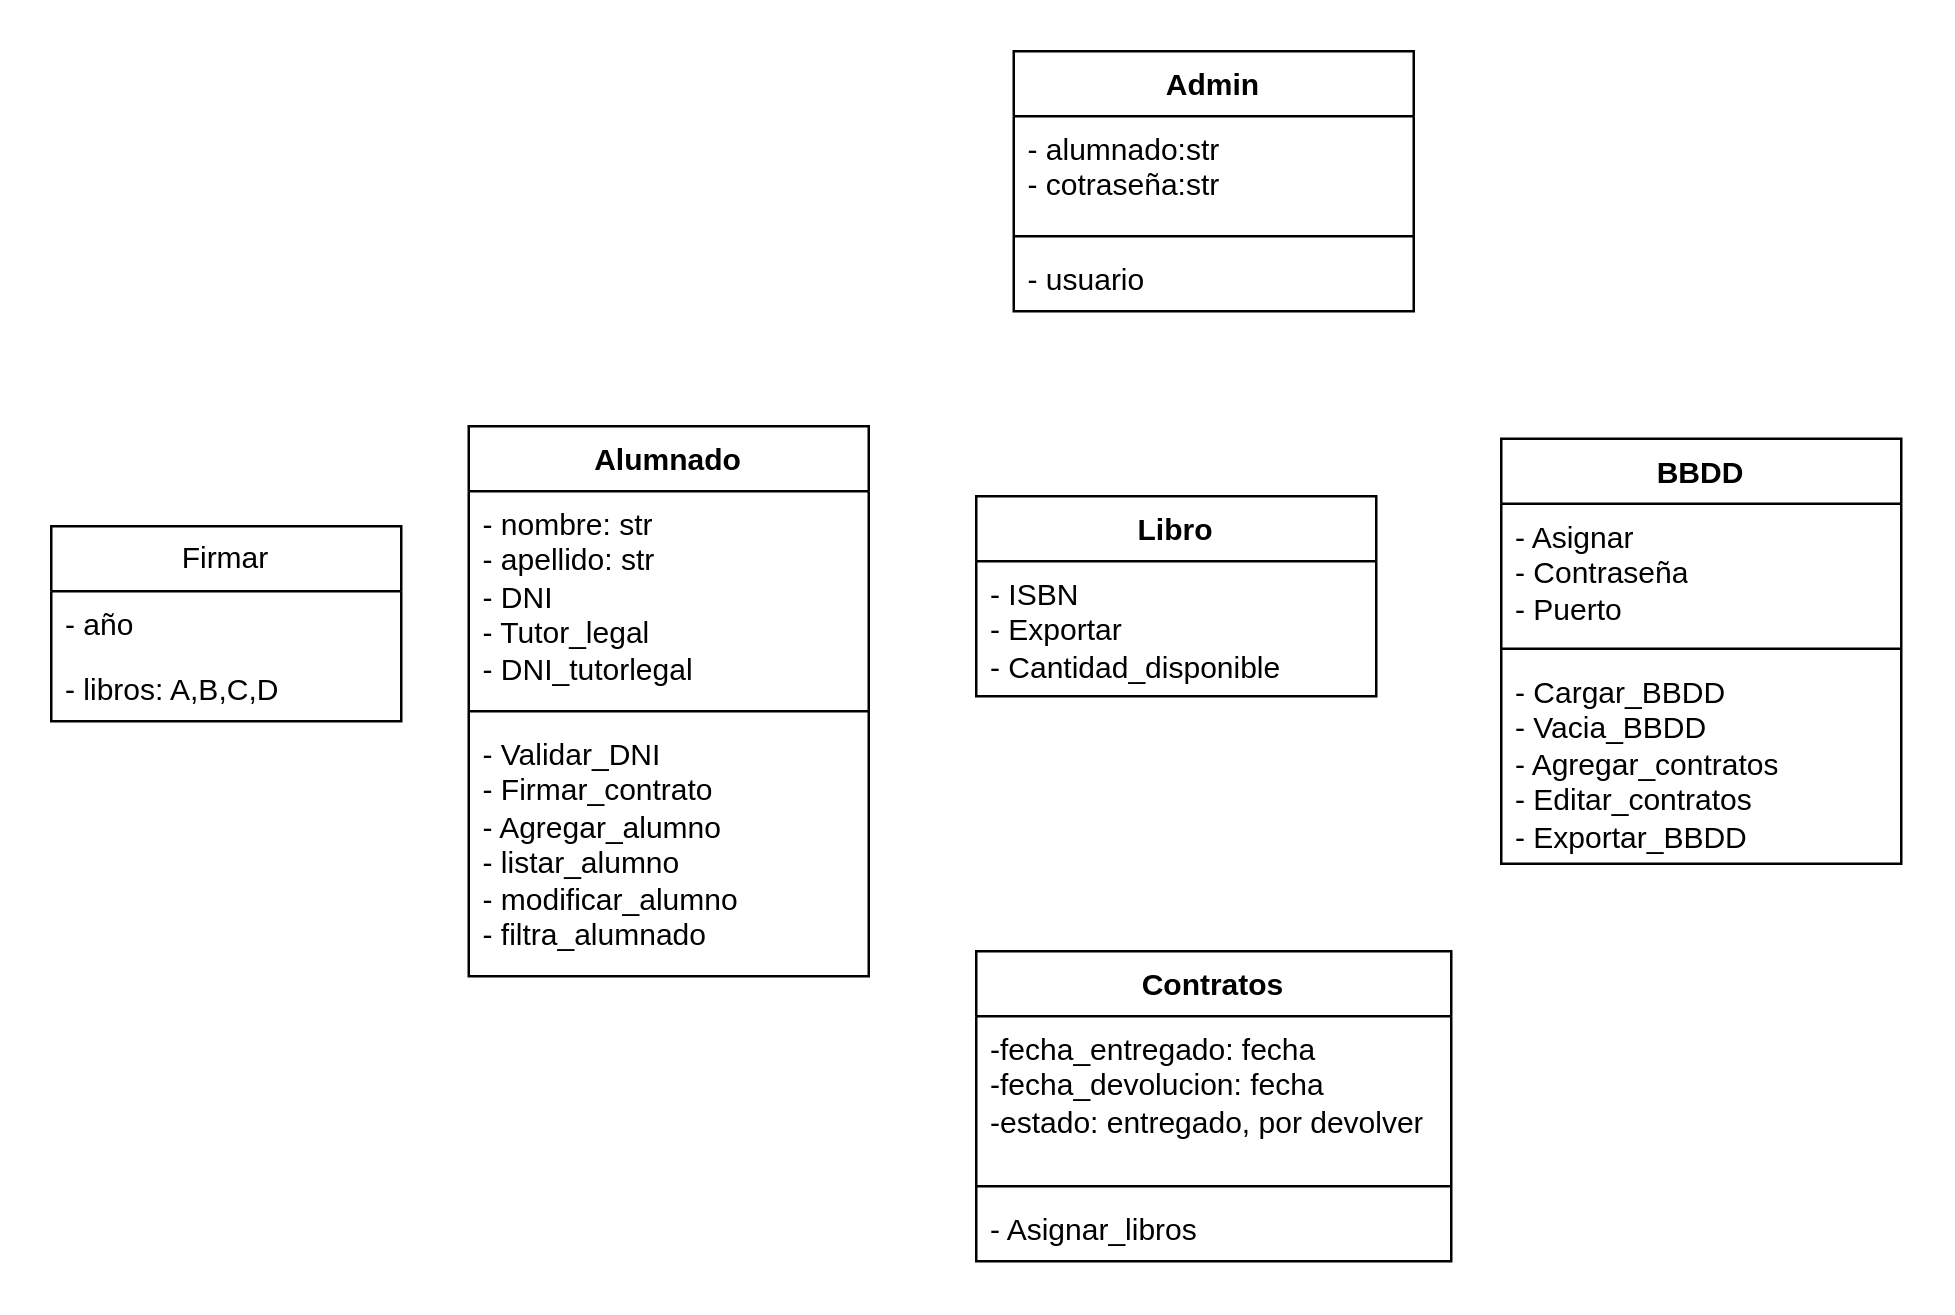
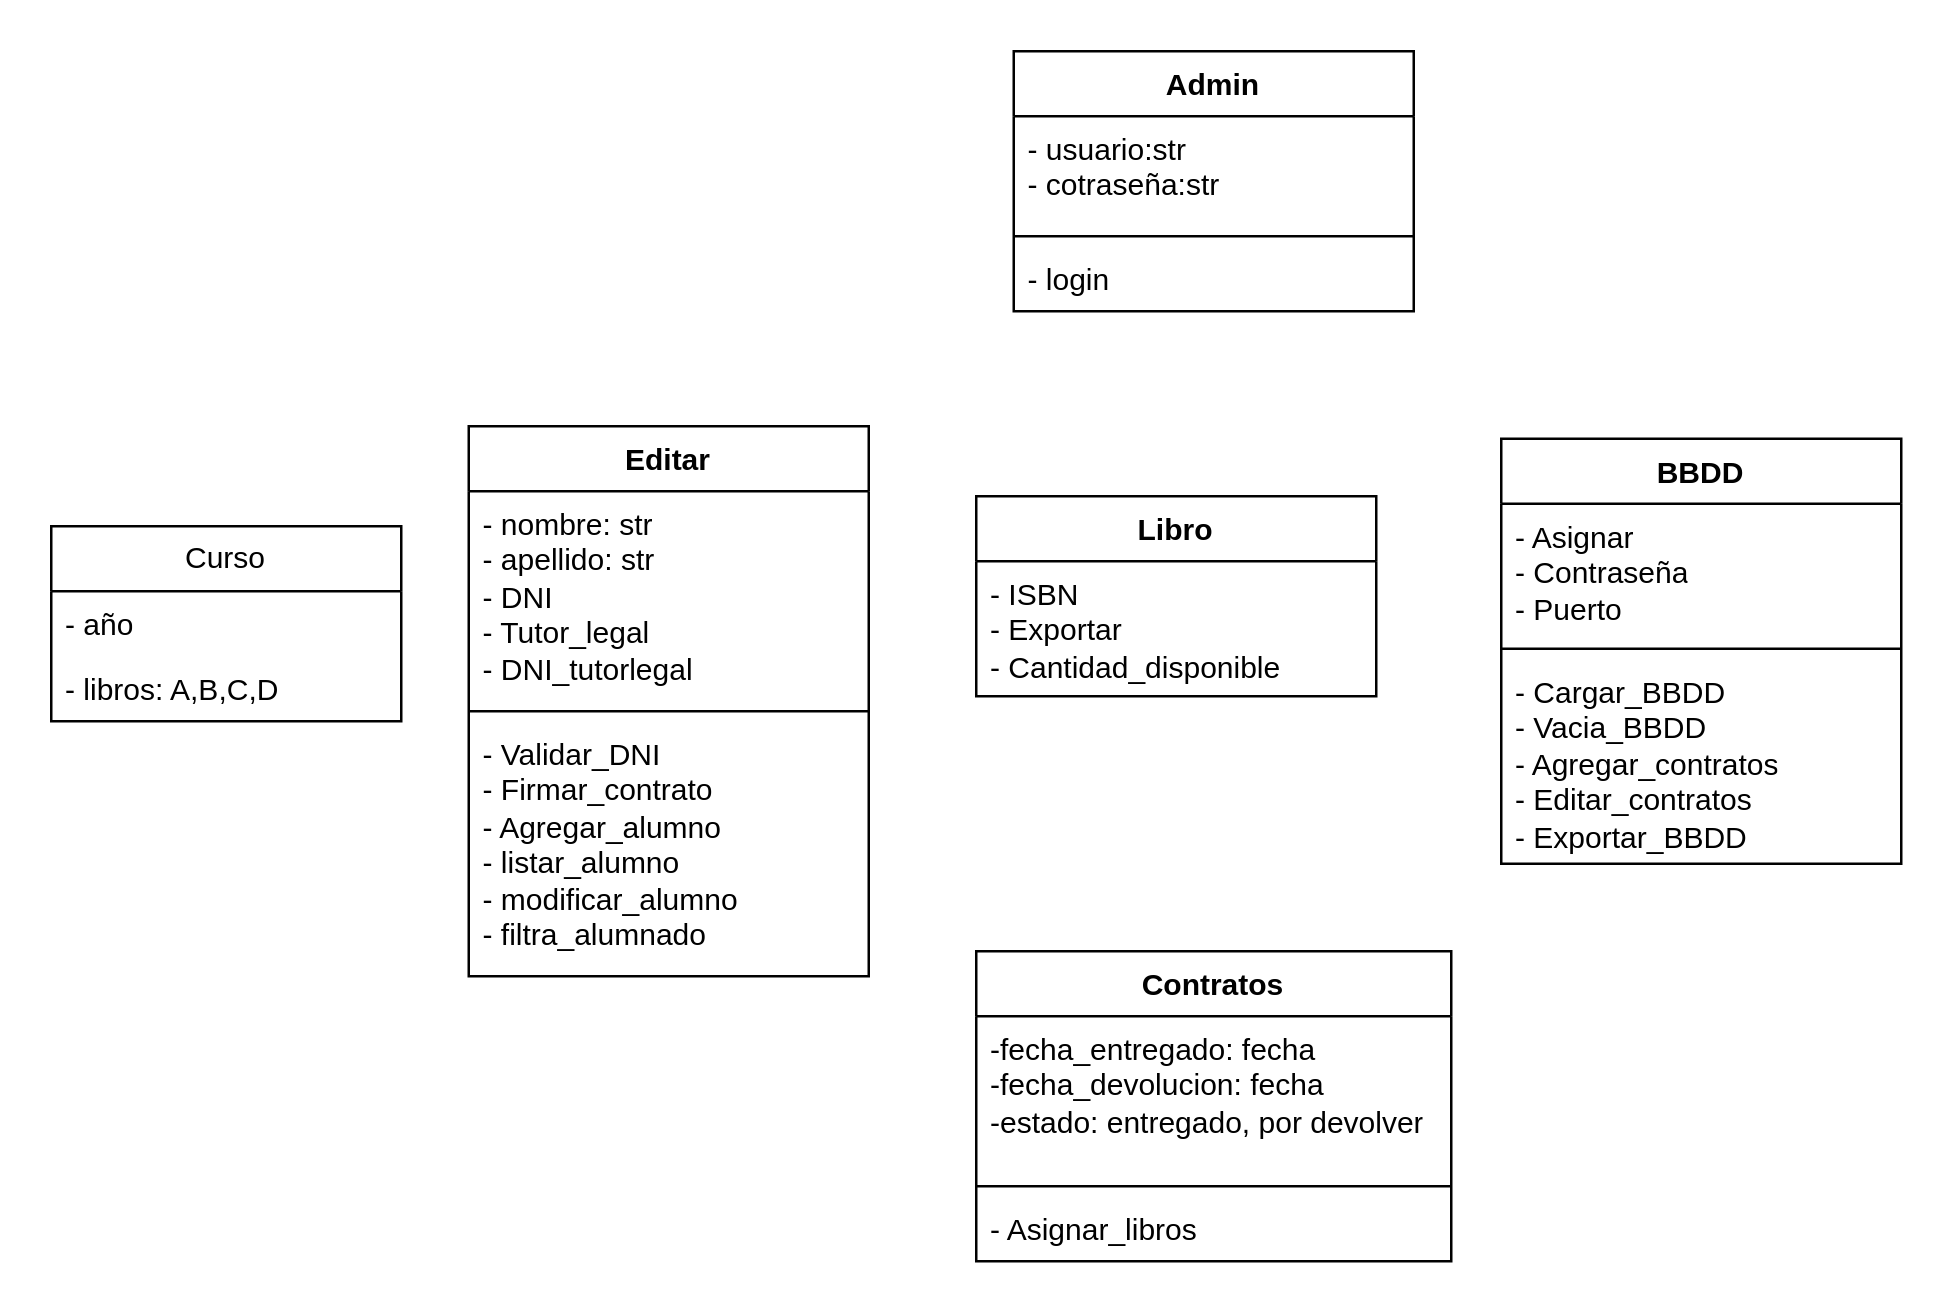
(1147, 170) -> (1147, 170)
(1097, 282) -> (1076, 282)
(669, 462) -> (669, 462)
(226, 559) -> (226, 559)
